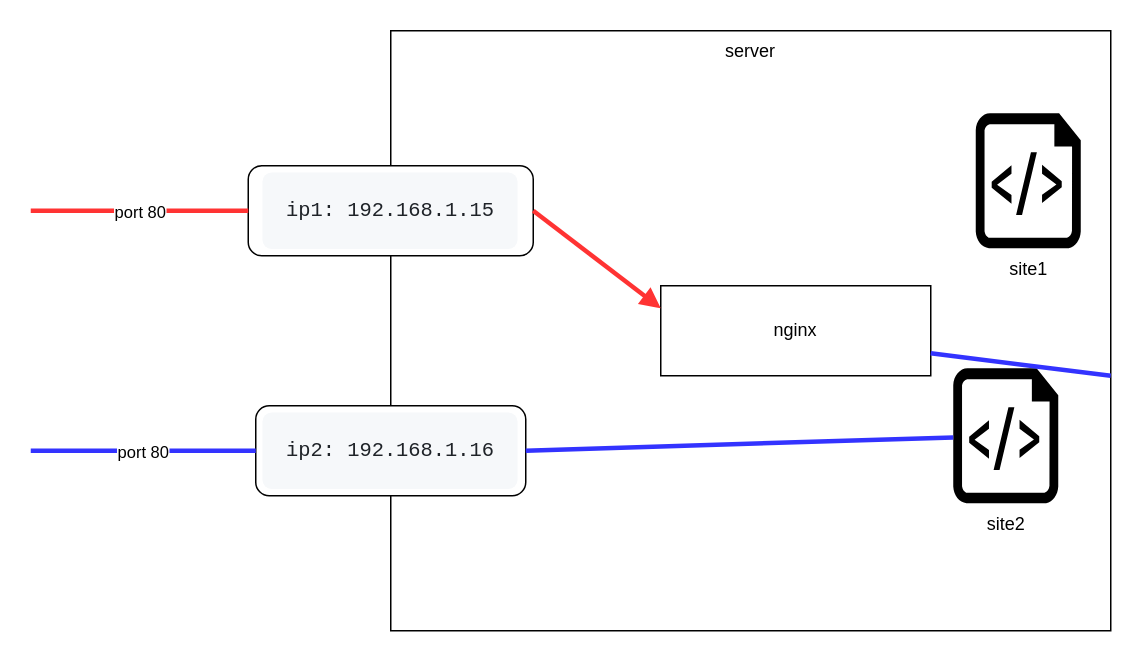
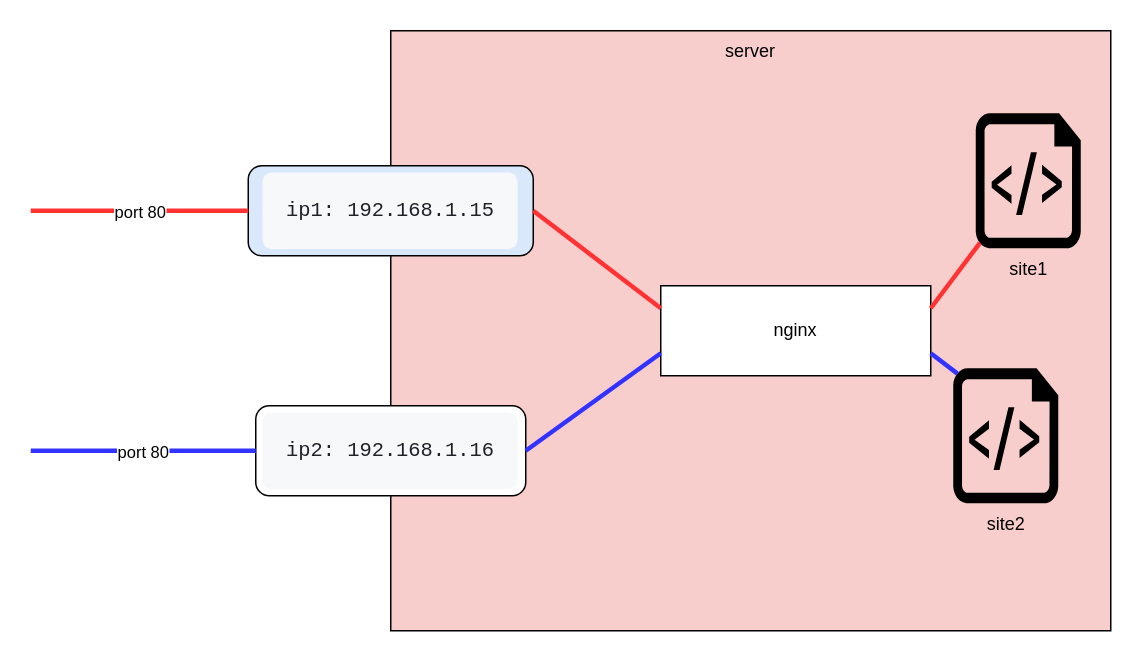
(751, 52) -> (751, 52)
(391, 211) -> (391, 211)
none -> (955, 276)
(644, 296) -> (652, 302)
(1020, 364) -> (944, 363)
(739, 444) -> (593, 402)
